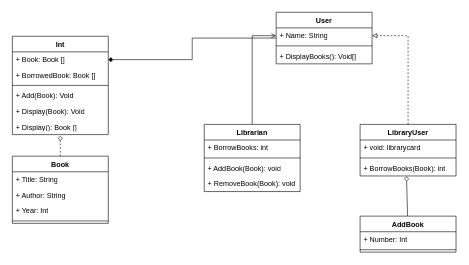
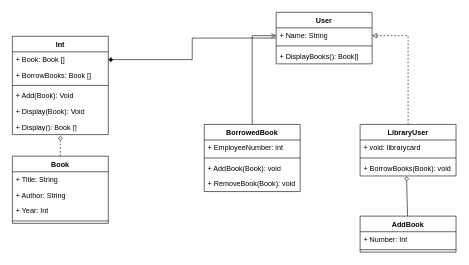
(323, 57) -> (324, 57)
(59, 76) -> (57, 76)
(252, 133) -> (252, 133)
(240, 149) -> (246, 149)
(409, 169) -> (409, 173)
